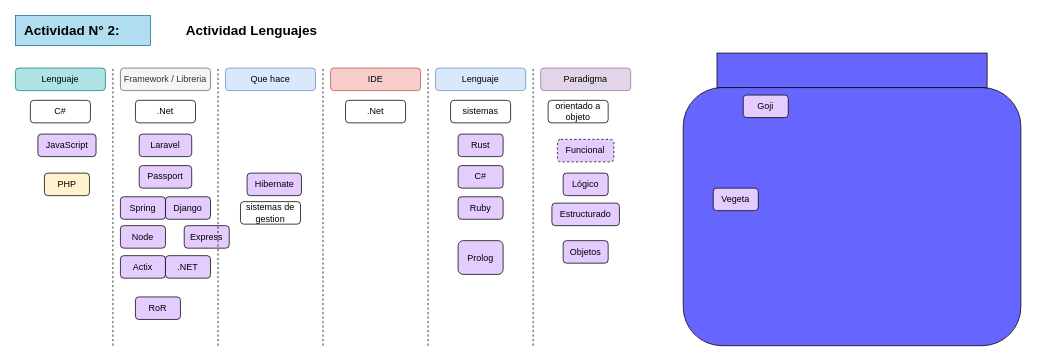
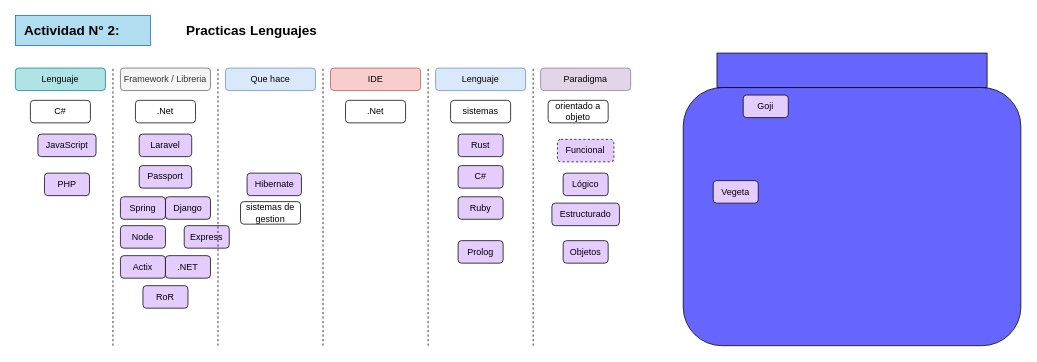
(252, 30) -> (252, 30)
(67, 184) -> (67, 184)
(735, 199) -> (735, 192)
(480, 257) -> (480, 252)
(158, 308) -> (165, 297)
